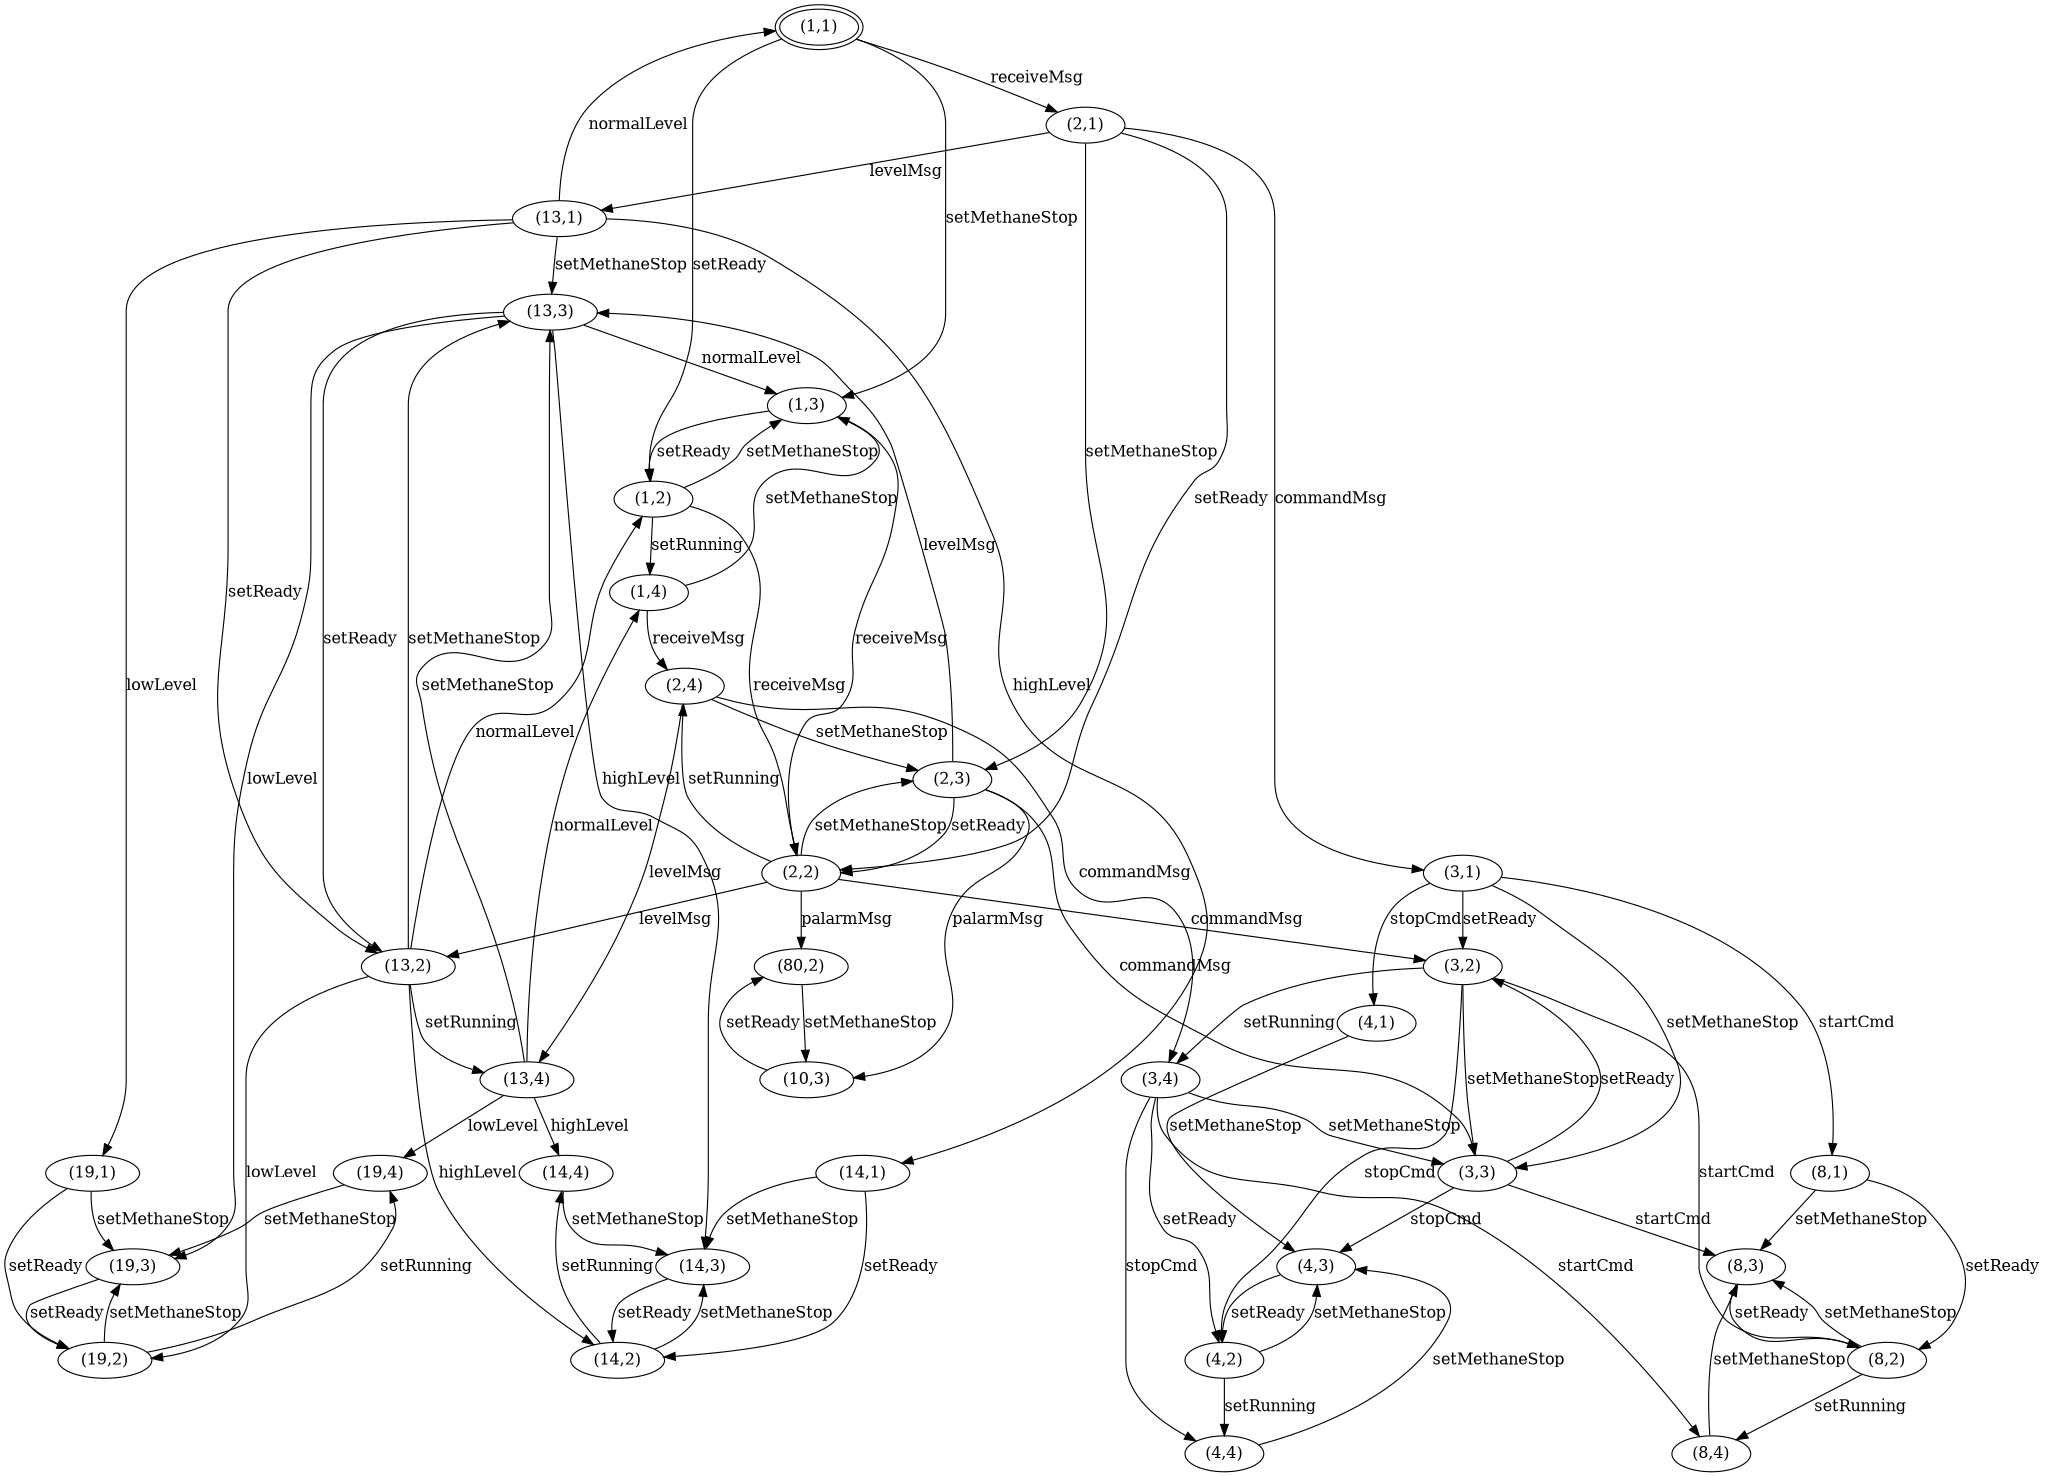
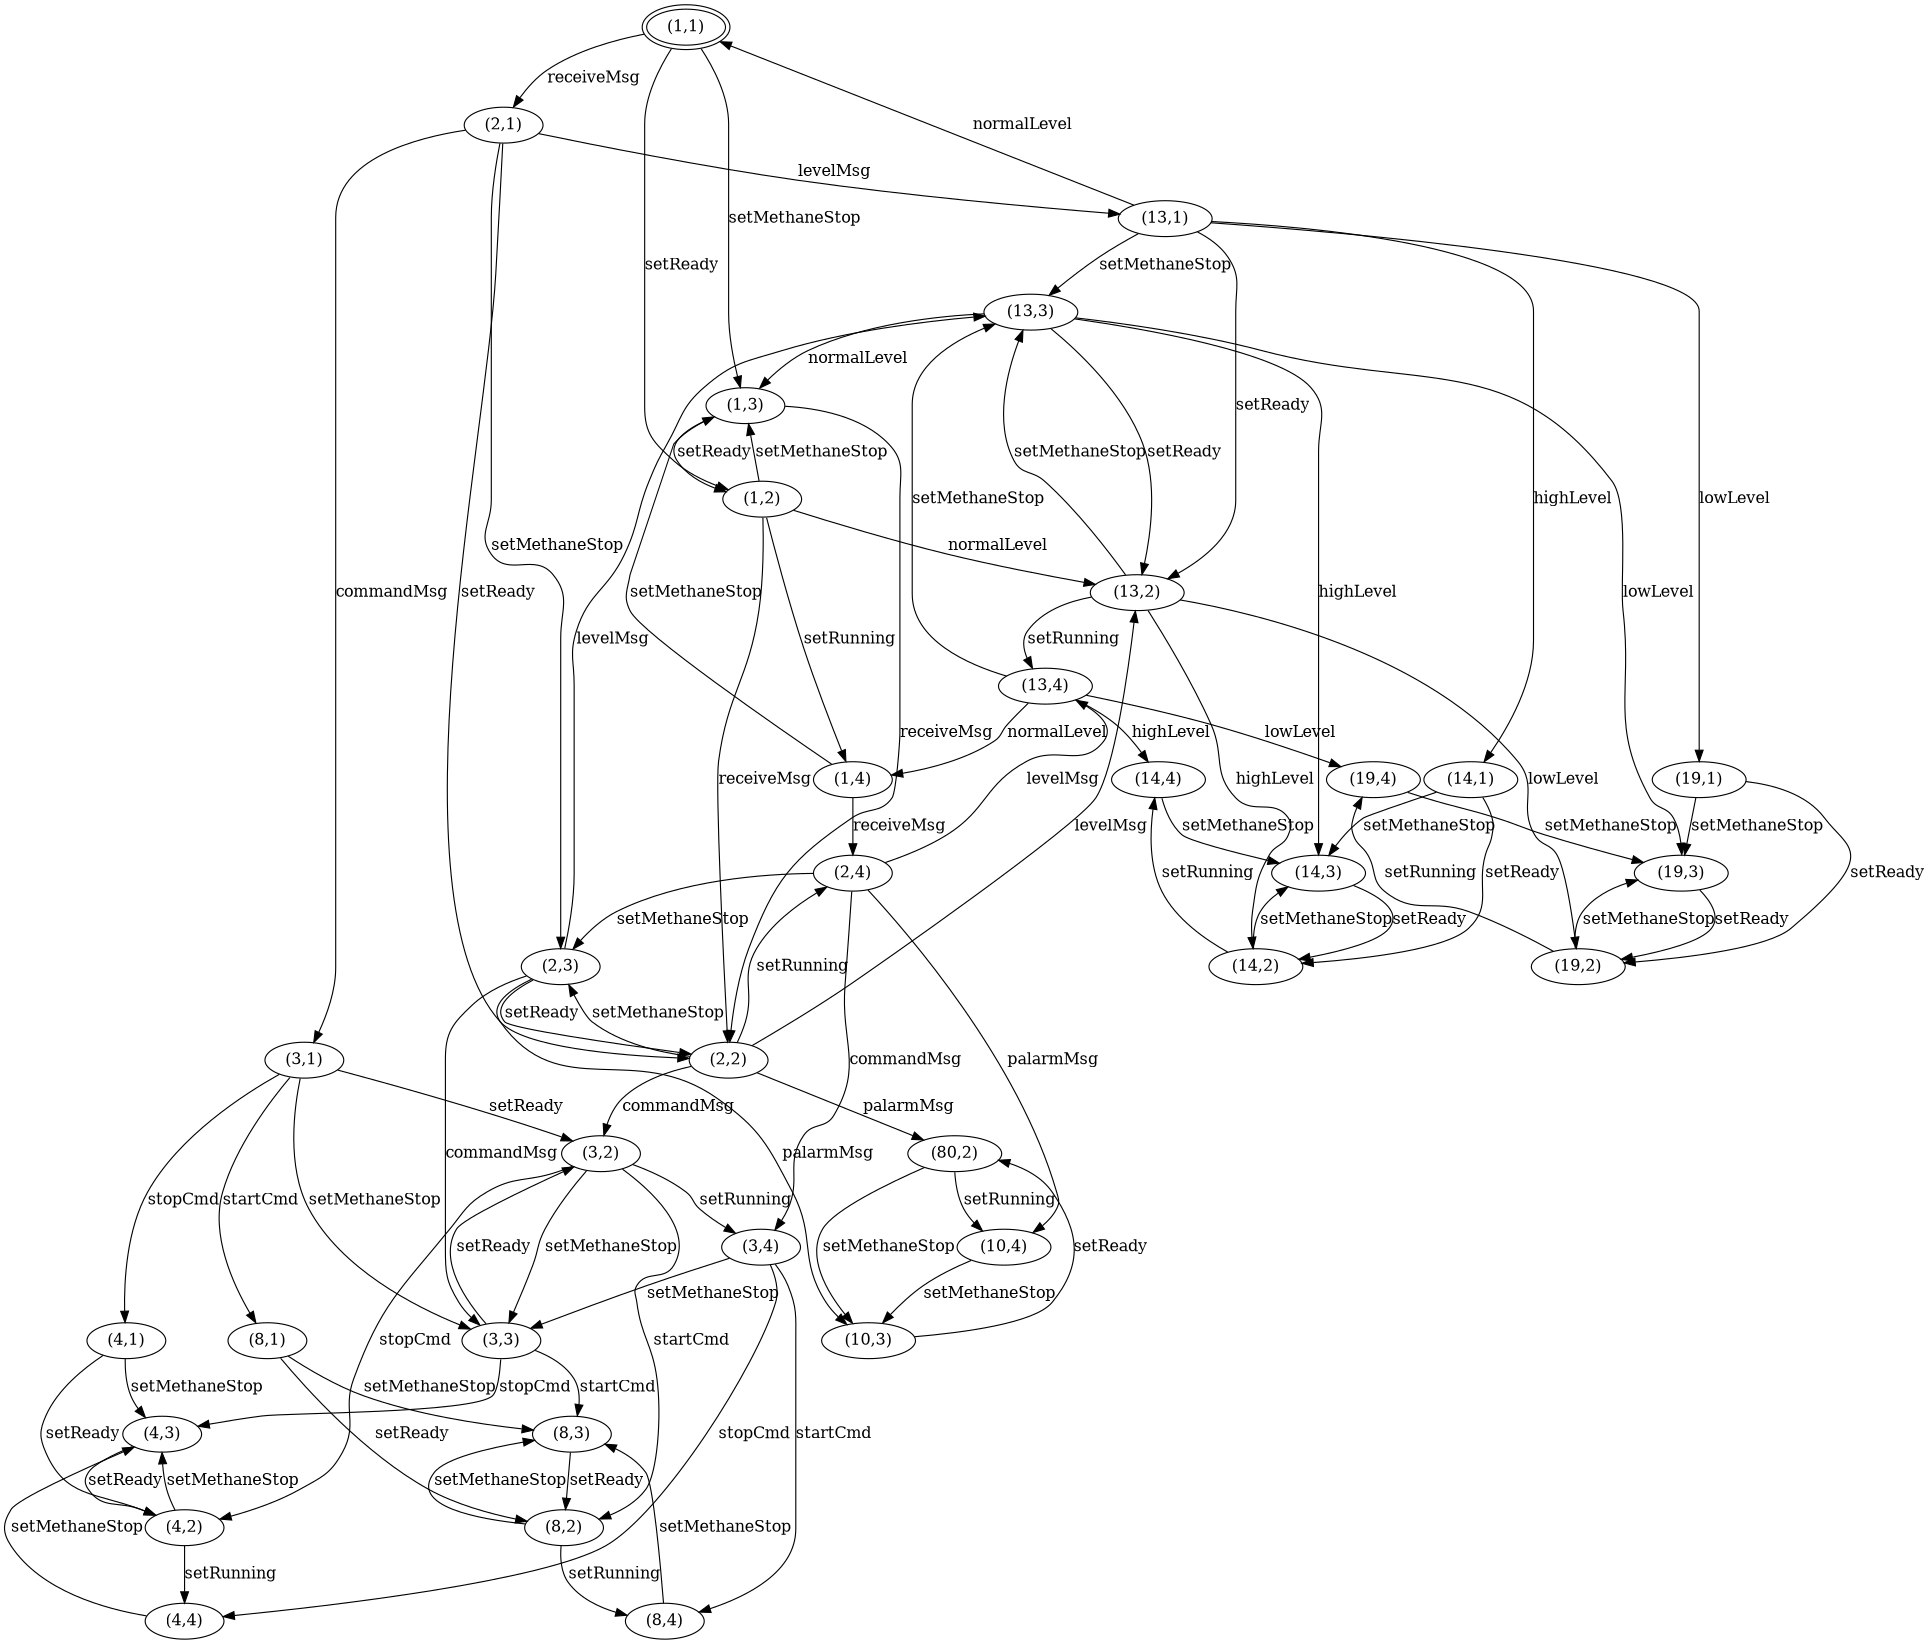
(497, 714) -> (937, 552)
(1161, 1226) -> (45, 1452)
none -> (1004, 1247)
